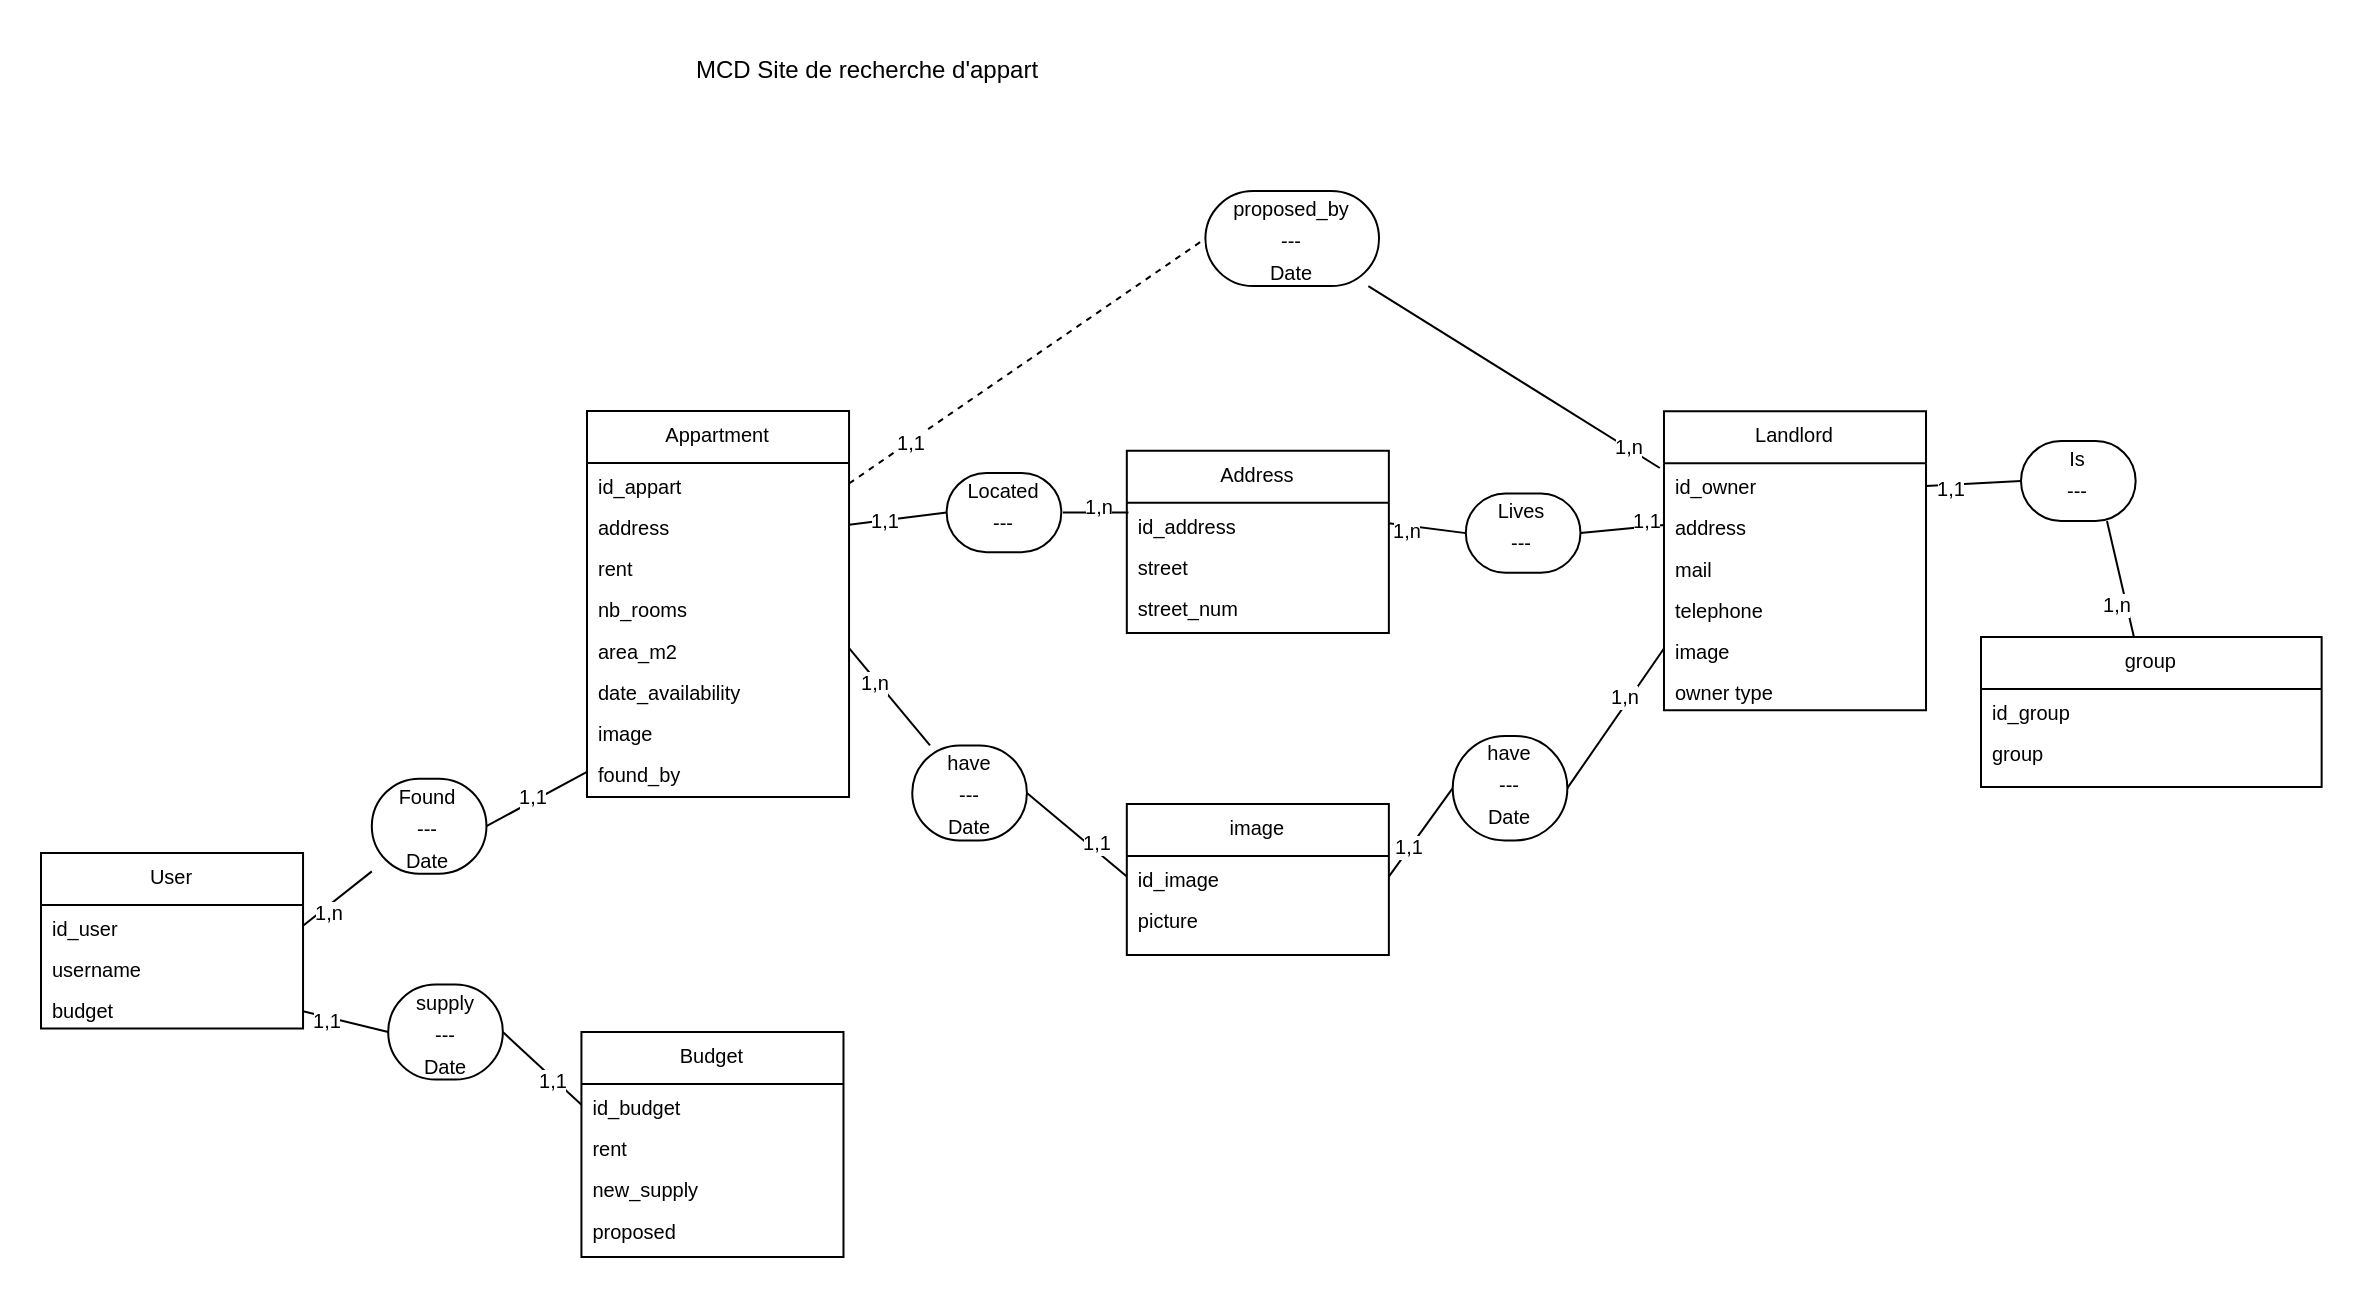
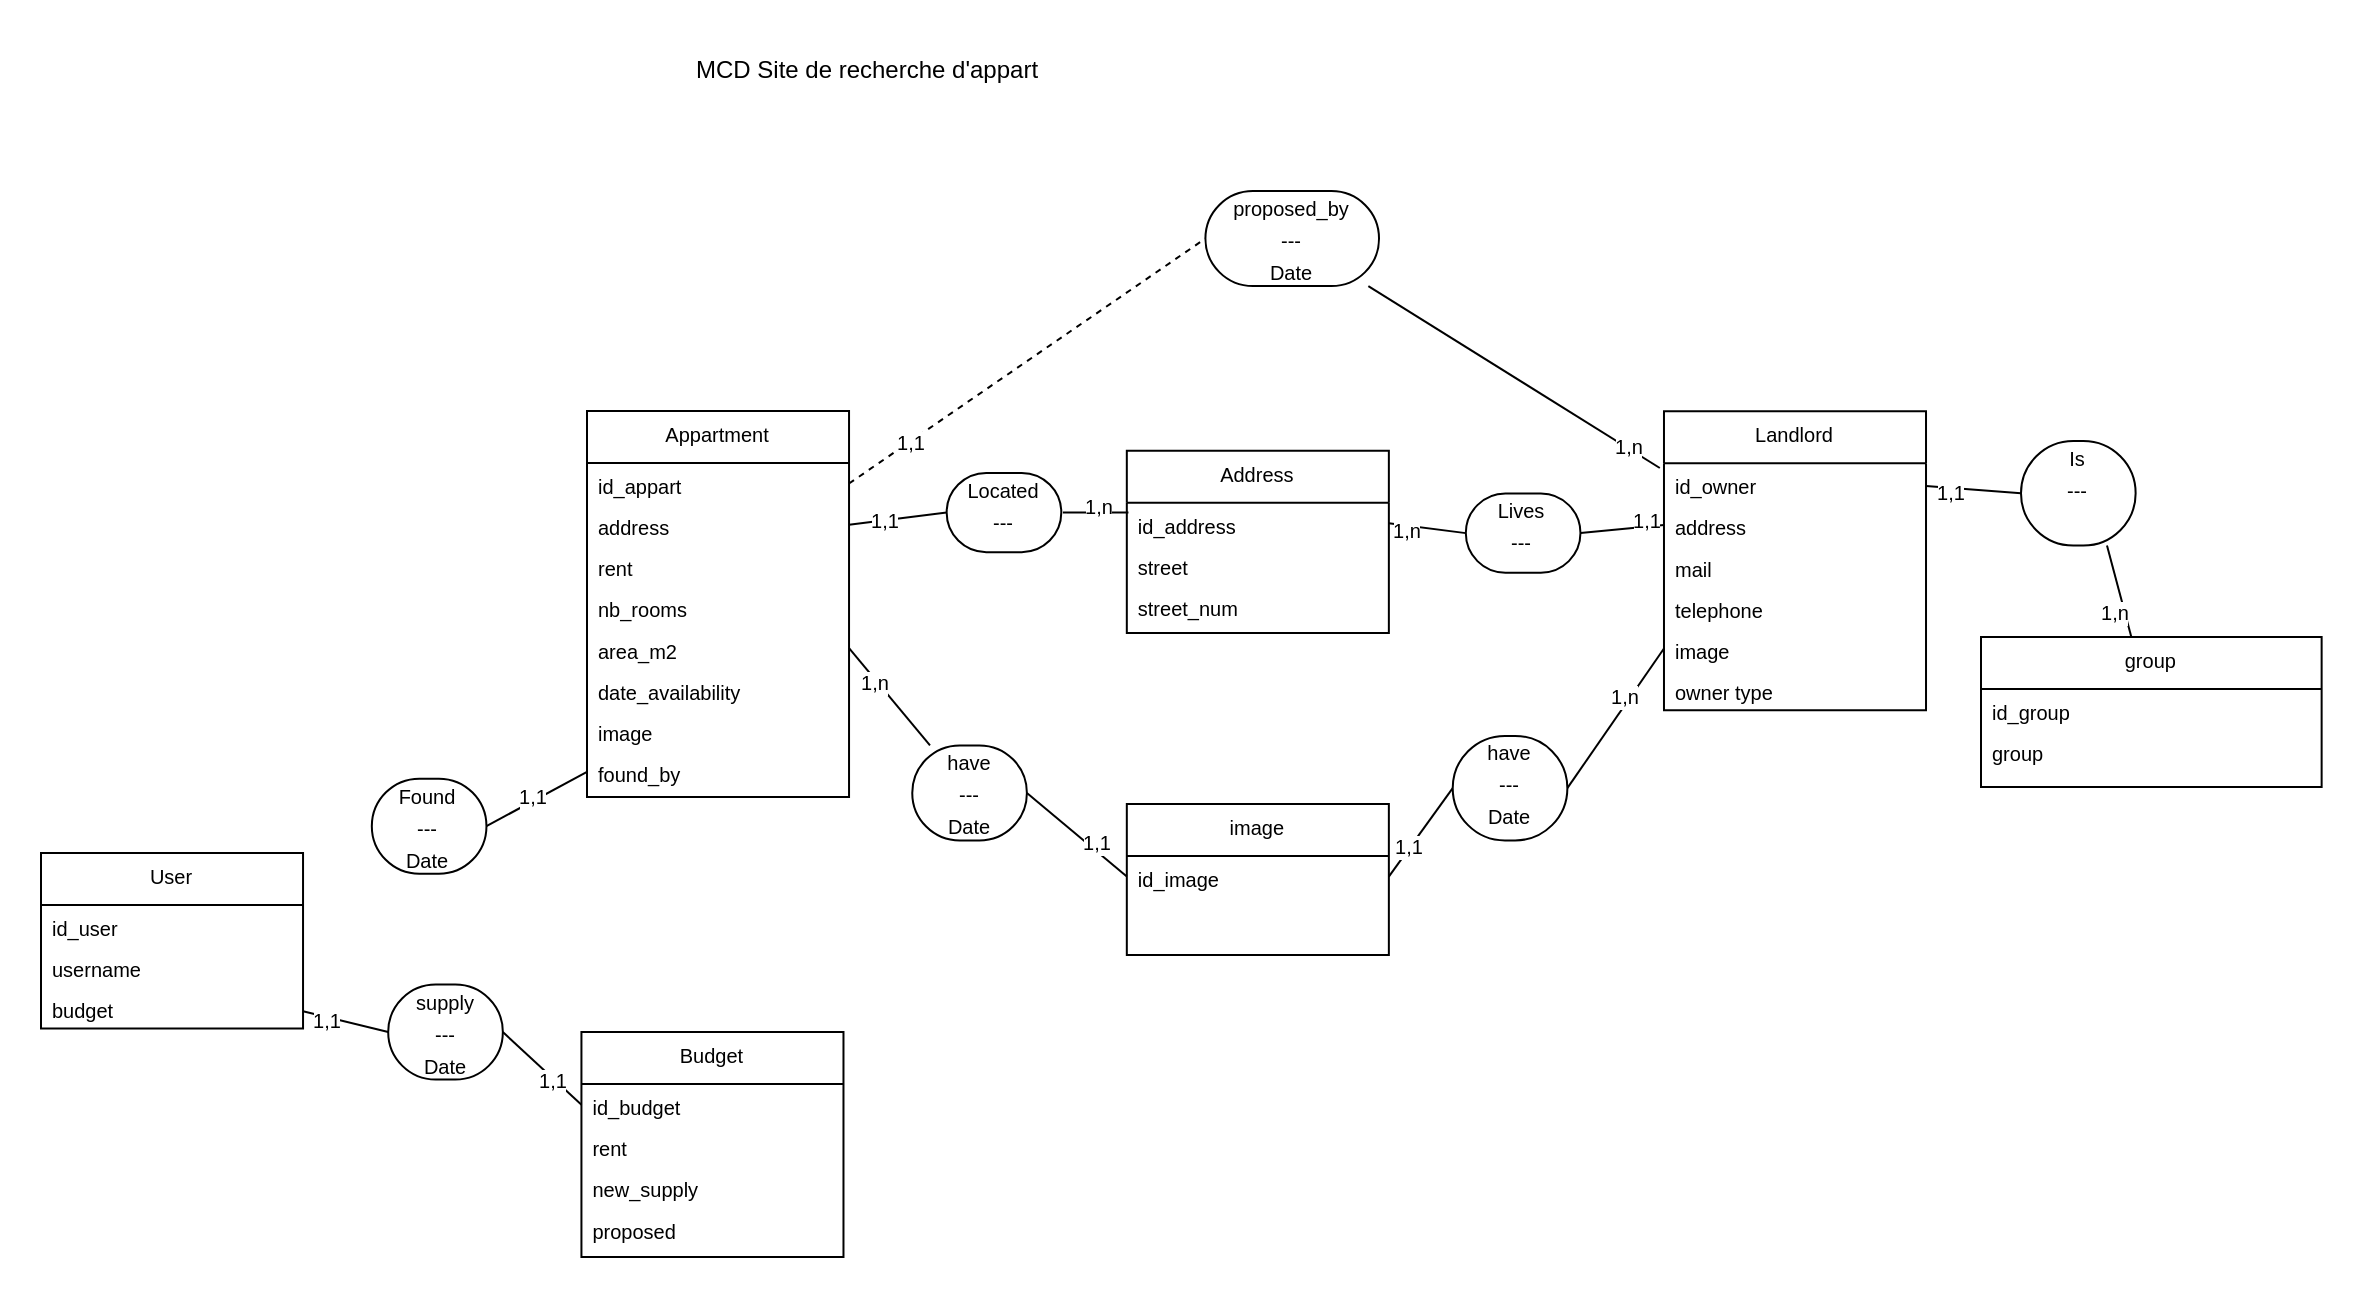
(2078, 481) -> (2078, 493)
(352, 887) -> none
(1258, 919) -> none
